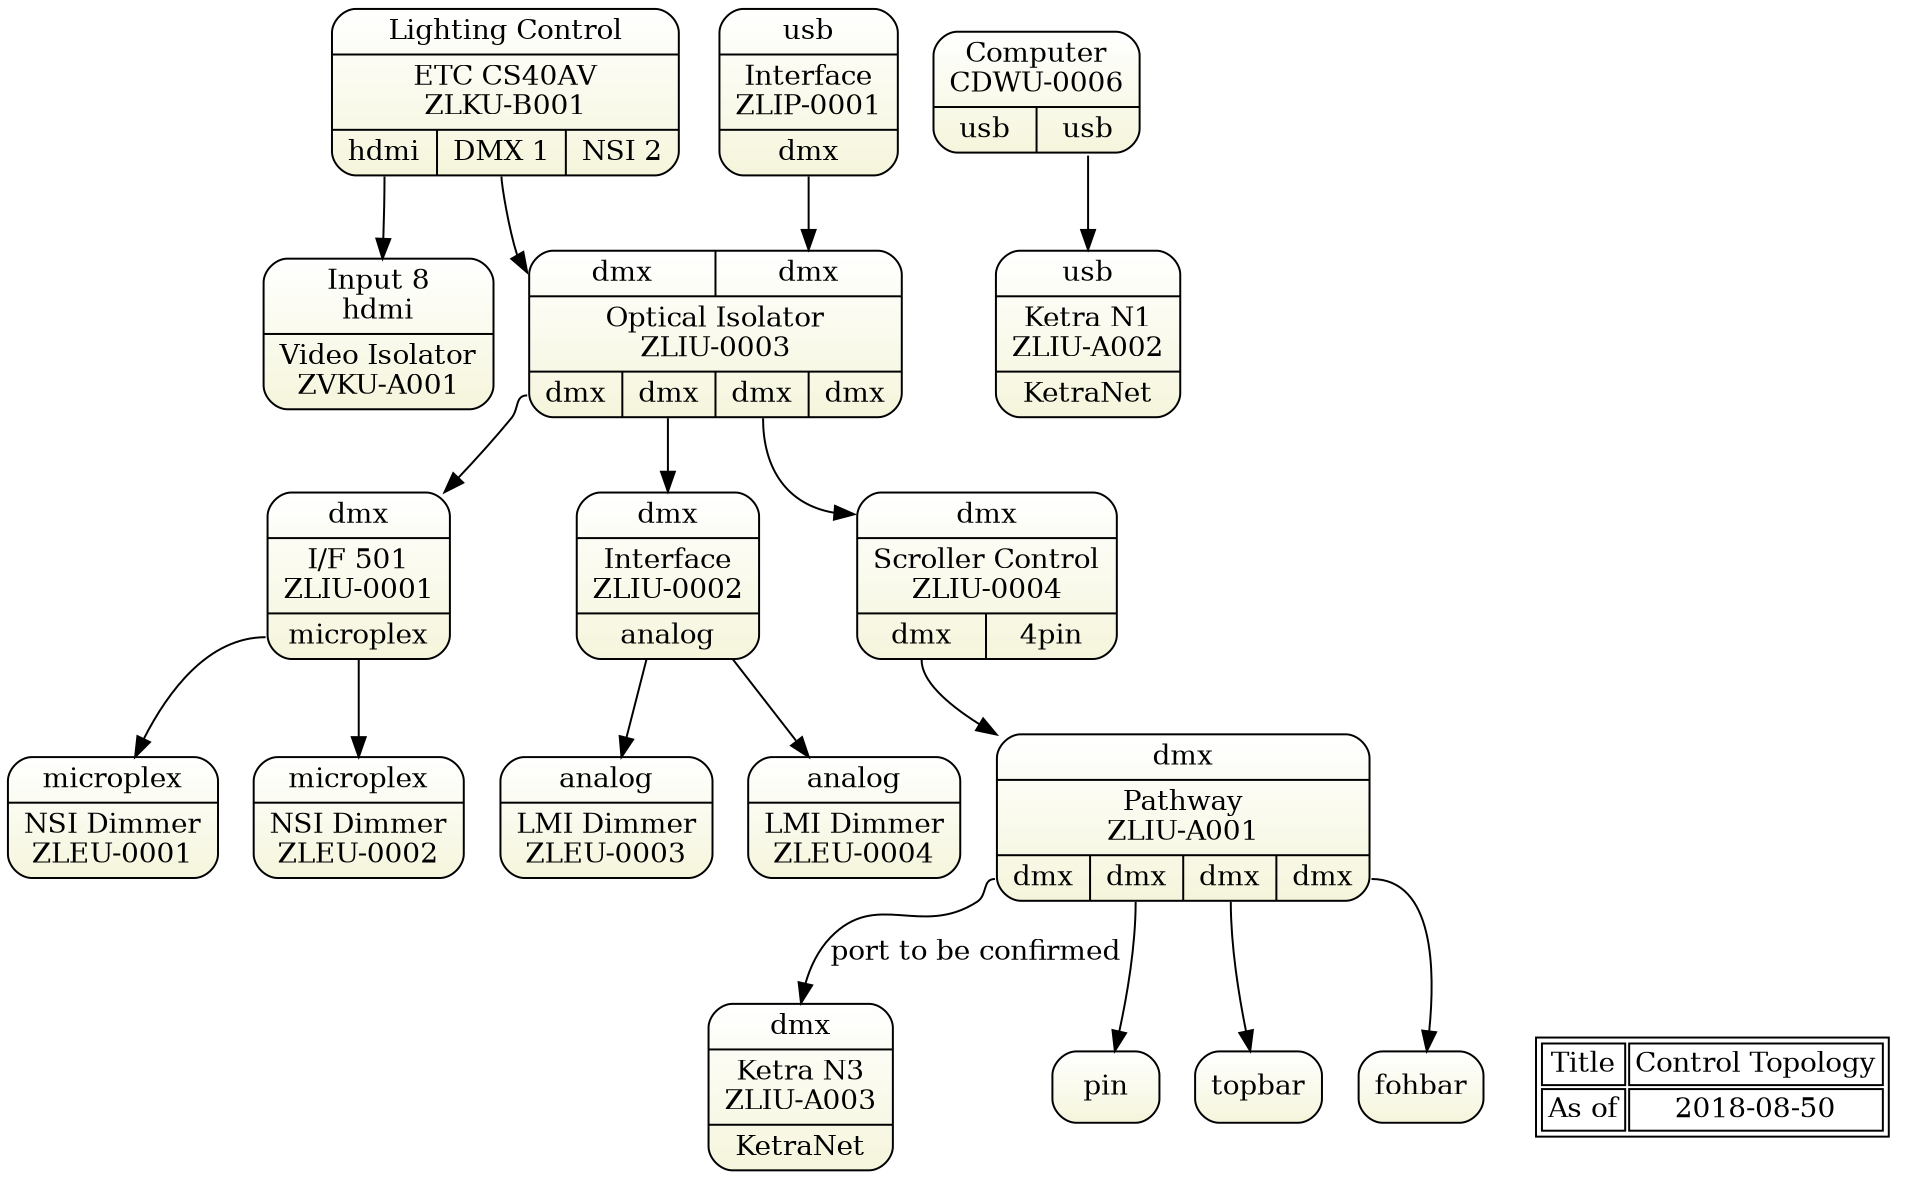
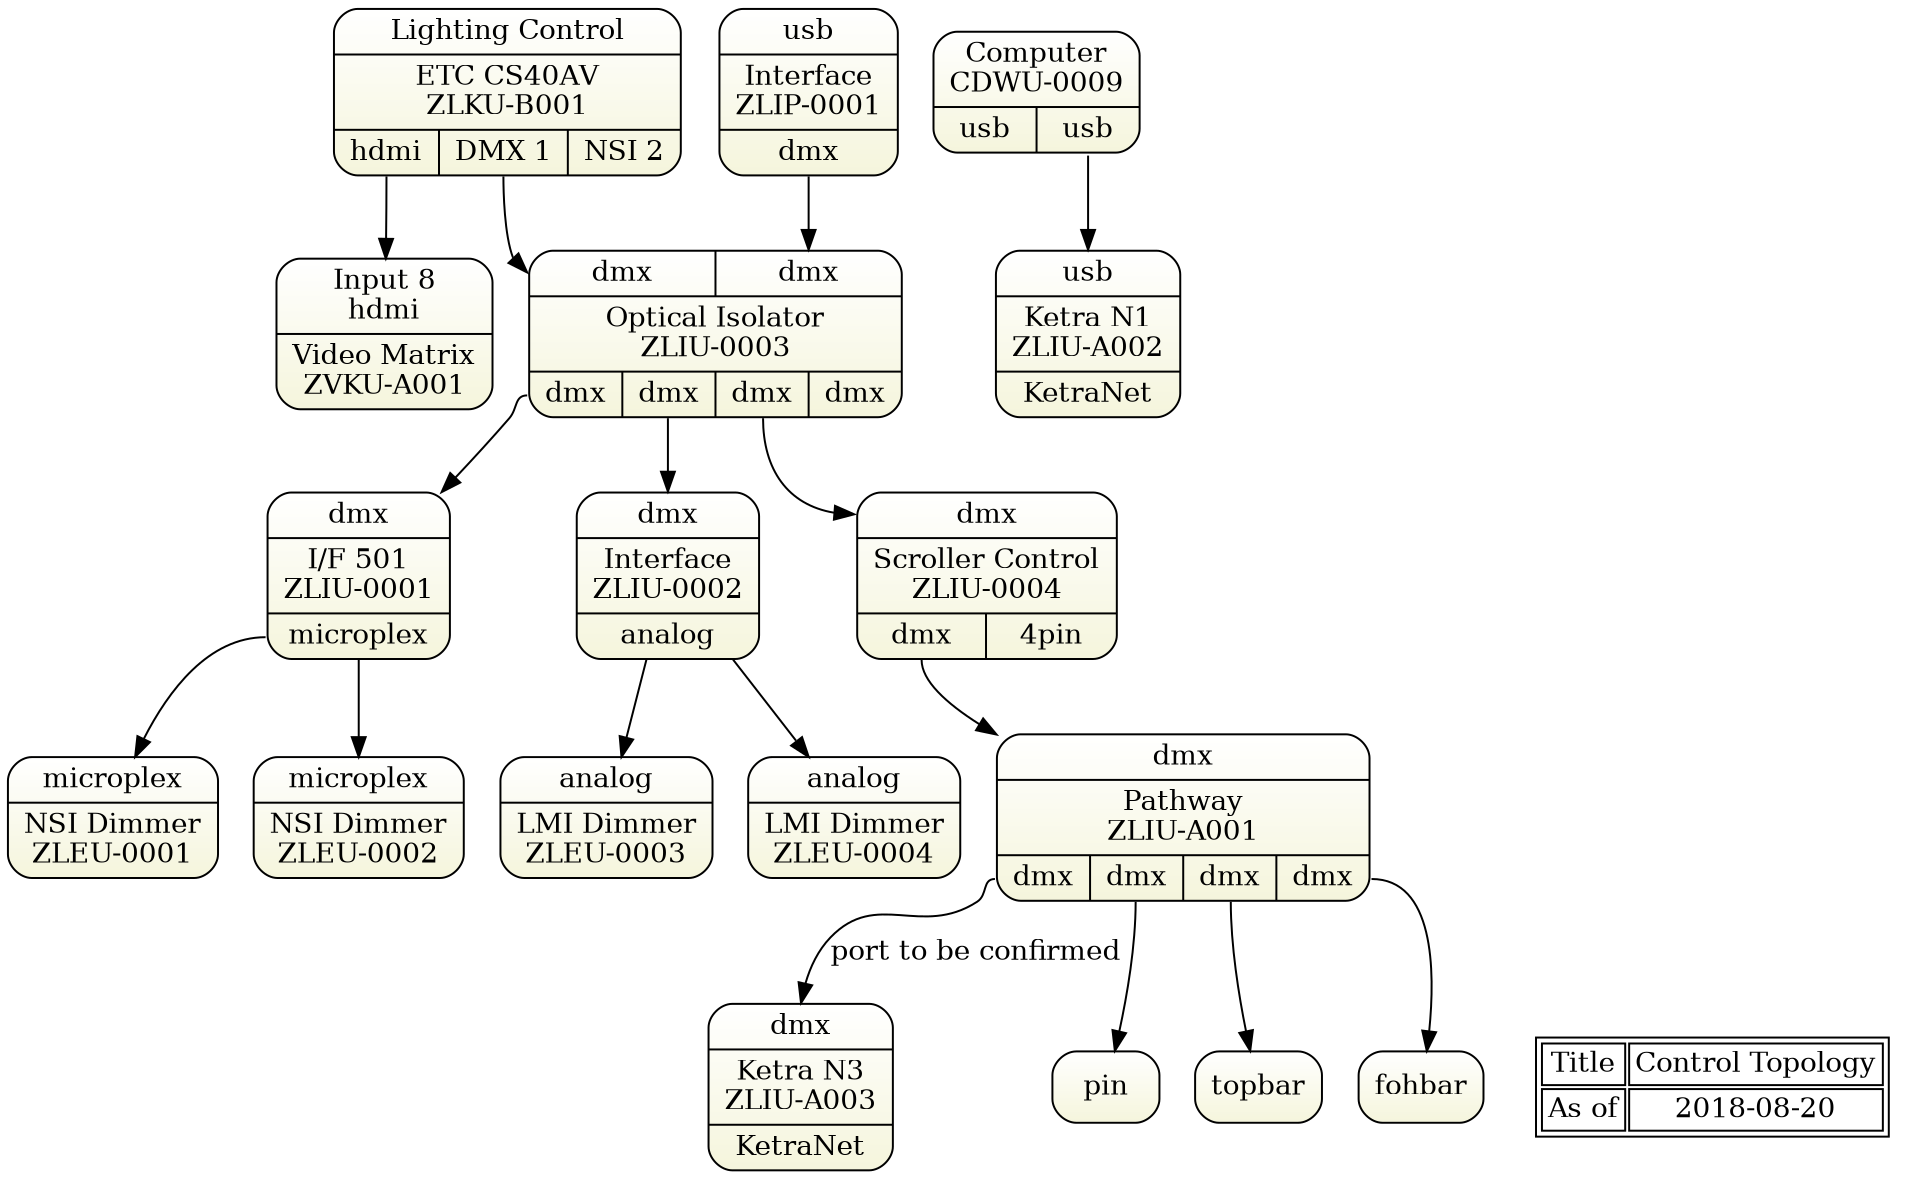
(1037, 83) -> (1037, 83)
(379, 356) -> (384, 356)
(1756, 1109) -> (1756, 1109)
